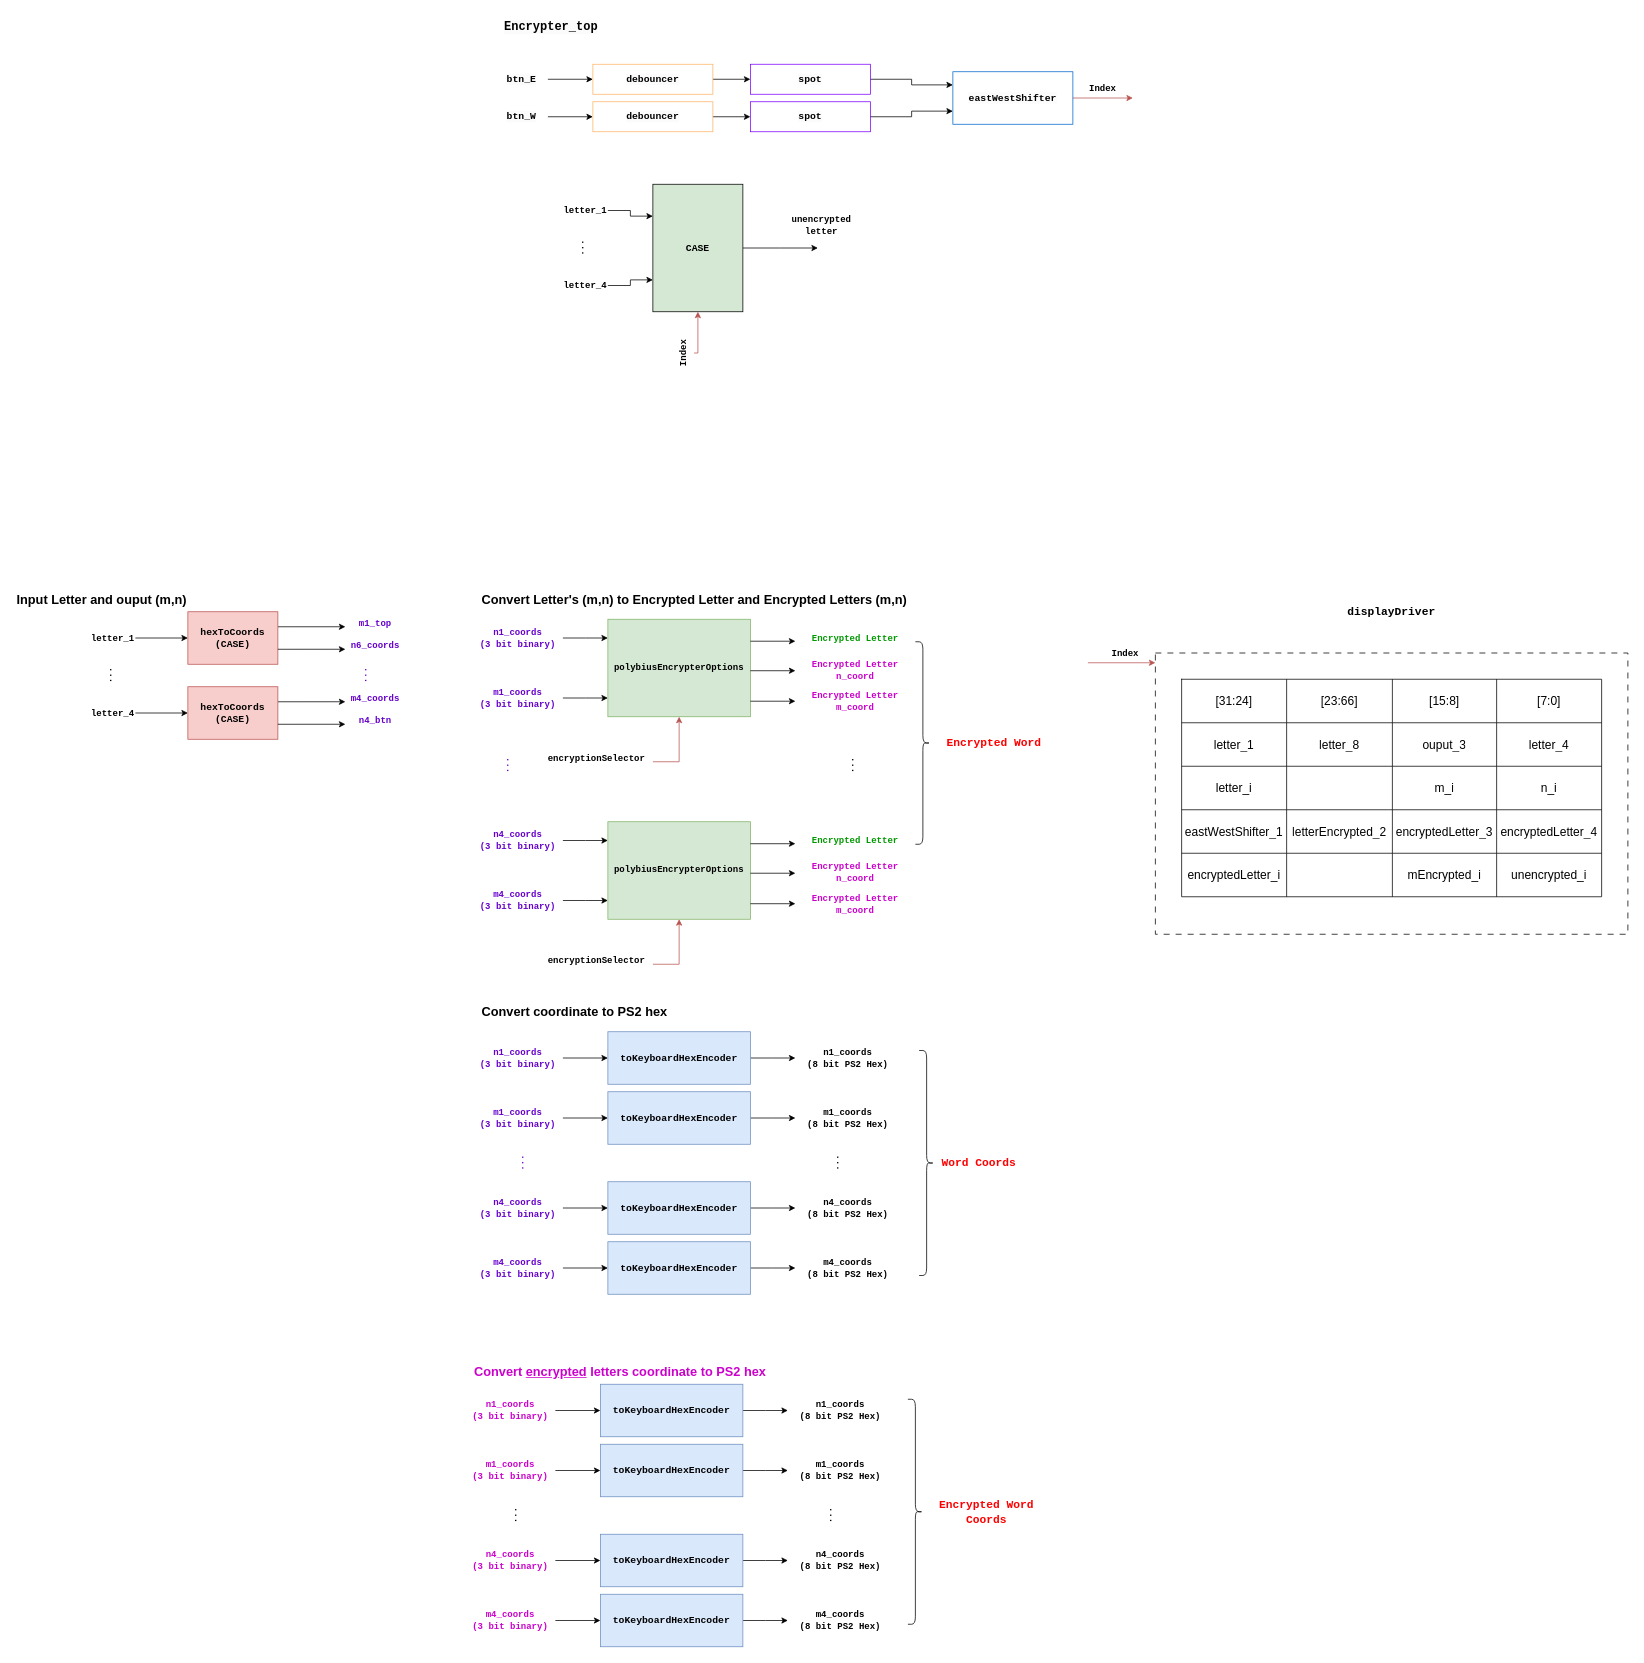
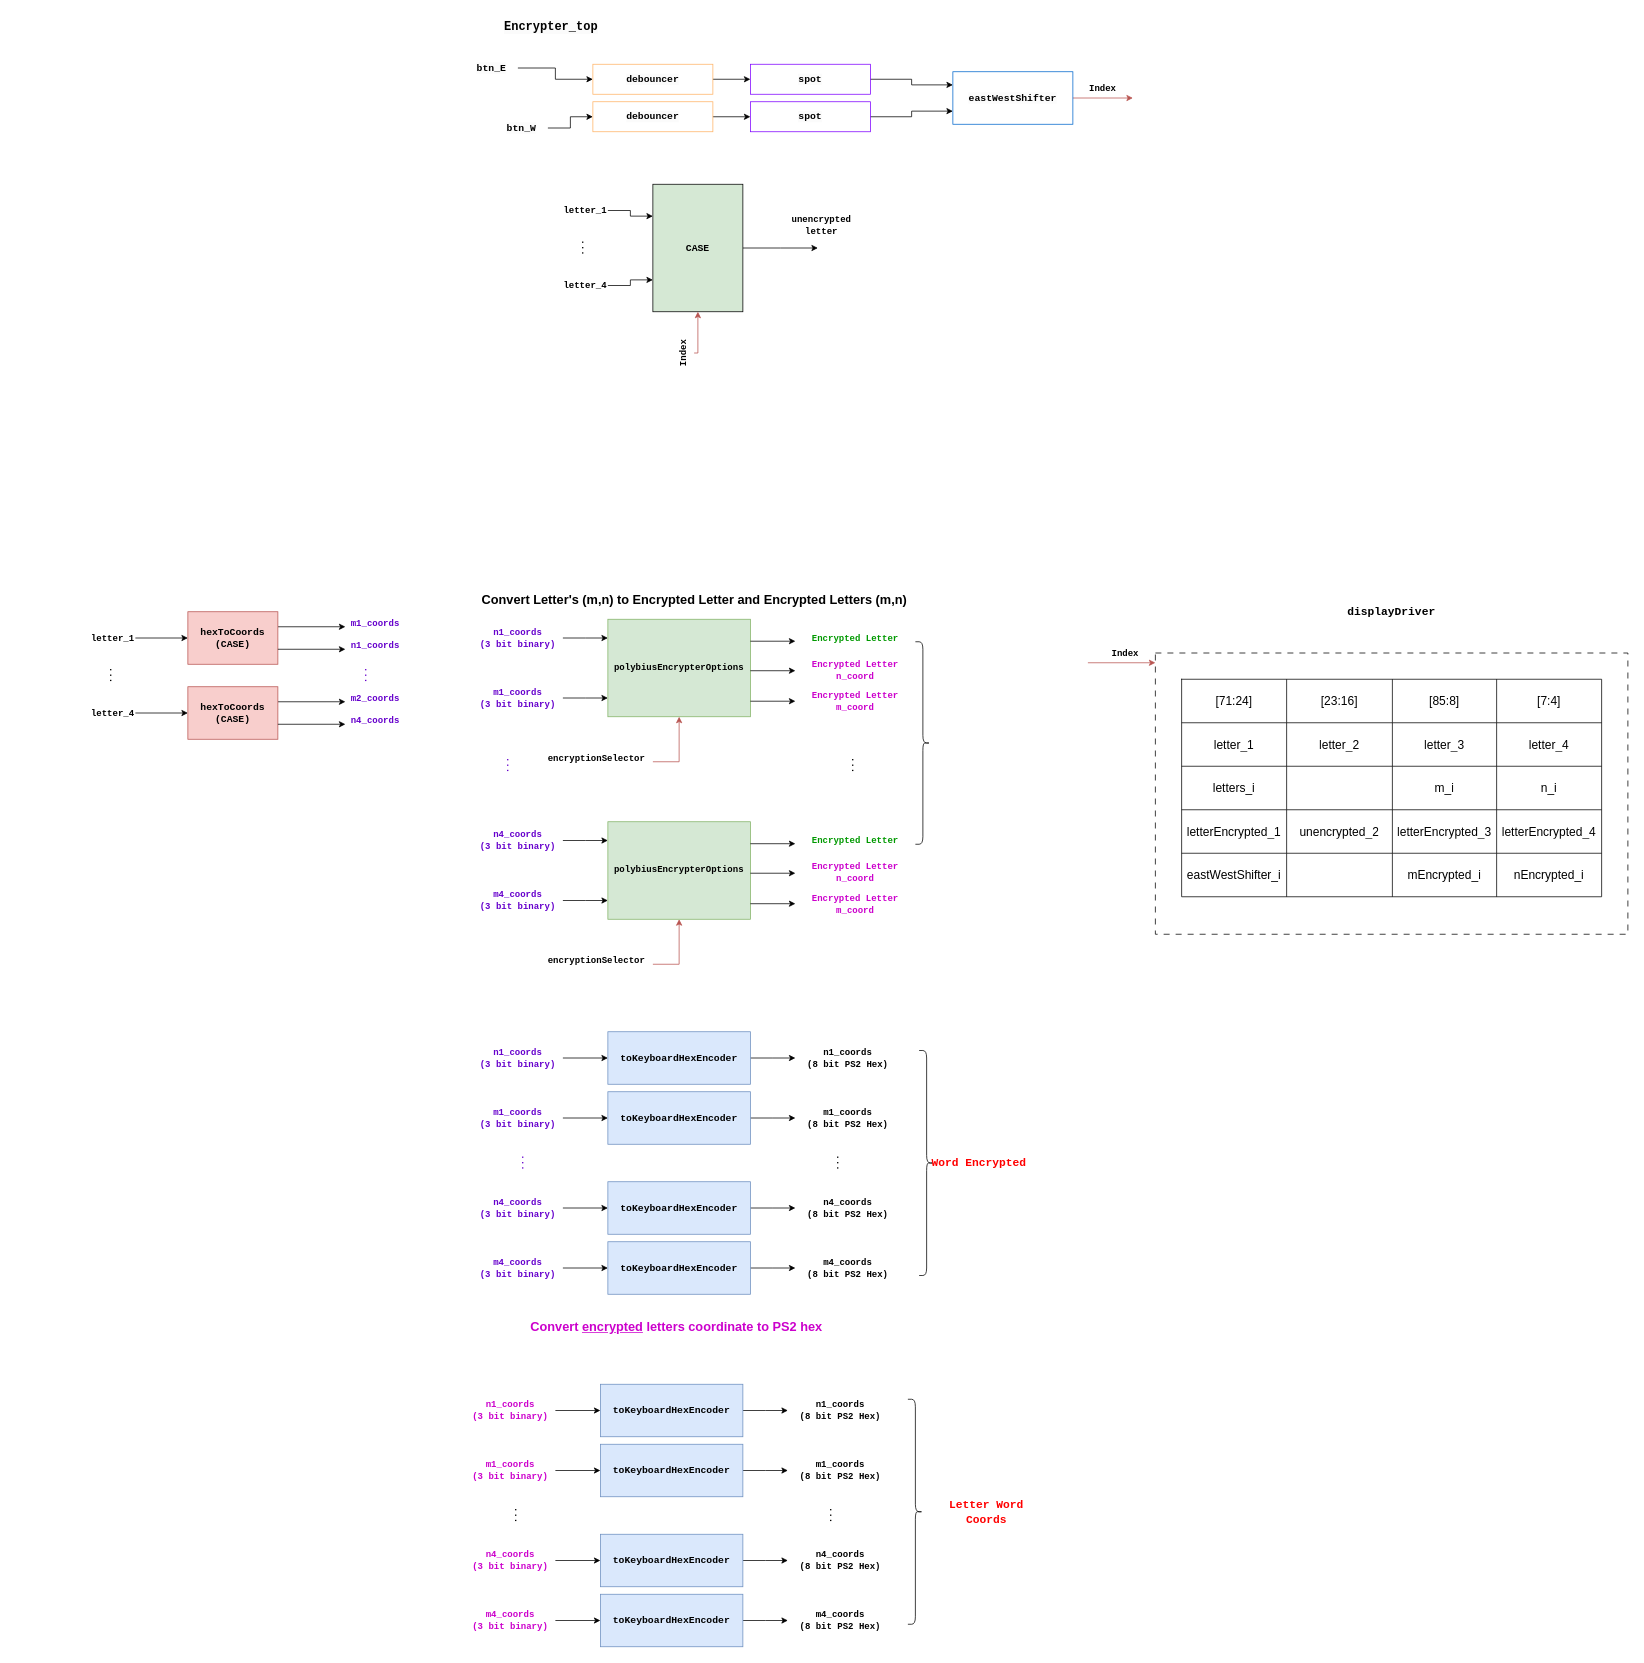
(522, 79) -> (492, 68)
(522, 117) -> (522, 128)
(139, 600) -> none
(375, 623) -> (375, 623)
(375, 645) -> (375, 645)
(375, 698) -> (375, 698)
(1234, 701) -> (1234, 701)
(1340, 701) -> (1340, 701)
(1445, 701) -> (1445, 701)
(1549, 701) -> (1549, 701)
(375, 720) -> (375, 720)
(994, 743) -> none
(1340, 744) -> (1340, 744)
(1445, 744) -> (1445, 744)
(1234, 788) -> (1234, 788)
(1234, 831) -> (1234, 831)
(1340, 831) -> (1340, 831)
(1445, 831) -> (1445, 831)
(1549, 831) -> (1549, 831)
(1234, 875) -> (1234, 875)
(1549, 875) -> (1549, 875)
(604, 1013) -> none
(979, 1163) -> (979, 1163)
(638, 1373) -> (694, 1328)
(987, 1512) -> (987, 1512)
